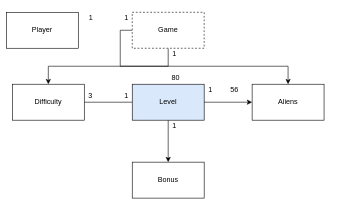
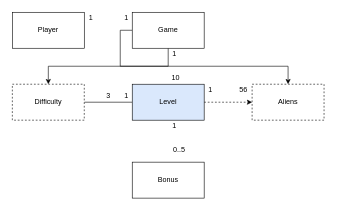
(42, 30) -> (48, 30)
(168, 30) -> (168, 30)
(176, 78) -> (176, 78)
(234, 90) -> (243, 90)
(90, 96) -> (108, 96)
(48, 102) -> (48, 102)
(226, 102) -> (226, 102)
(288, 102) -> (288, 102)
none -> (179, 150)
(168, 156) -> none
